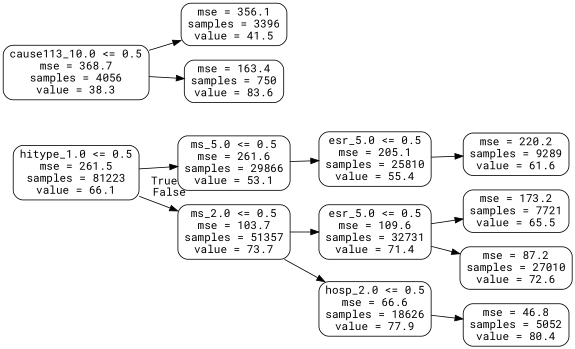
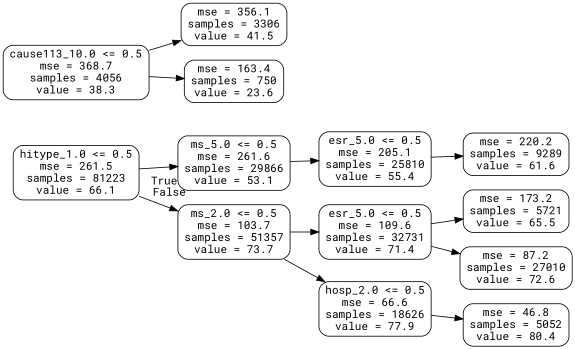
(234, 24) -> (234, 24)
(234, 81) -> (234, 81)
(516, 211) -> (516, 211)
